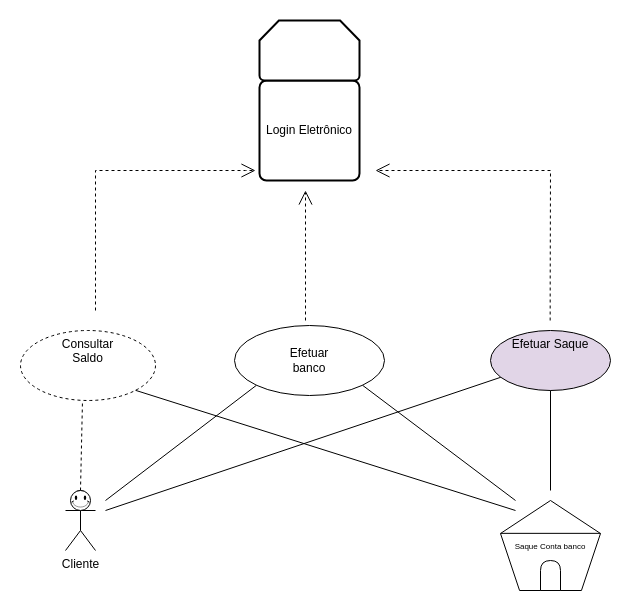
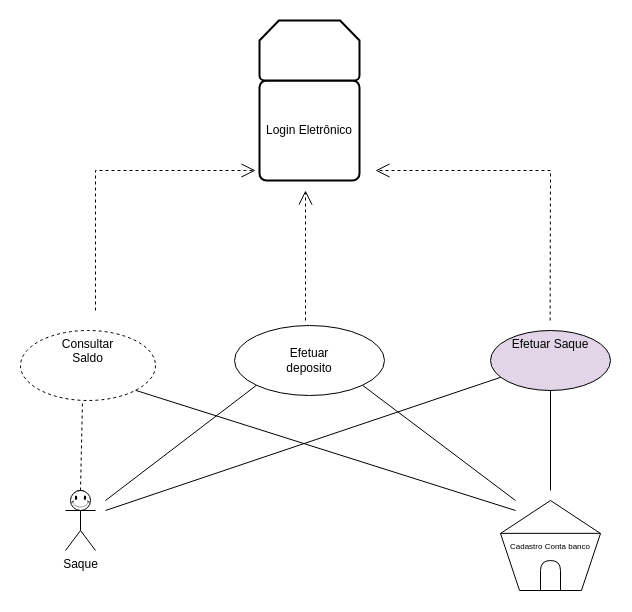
(310, 361) -> (310, 361)
(551, 546) -> (551, 546)
(81, 565) -> (81, 565)
